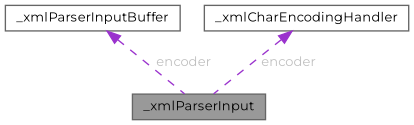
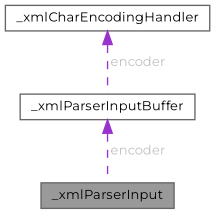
(247, 67) -> (108, 69)
